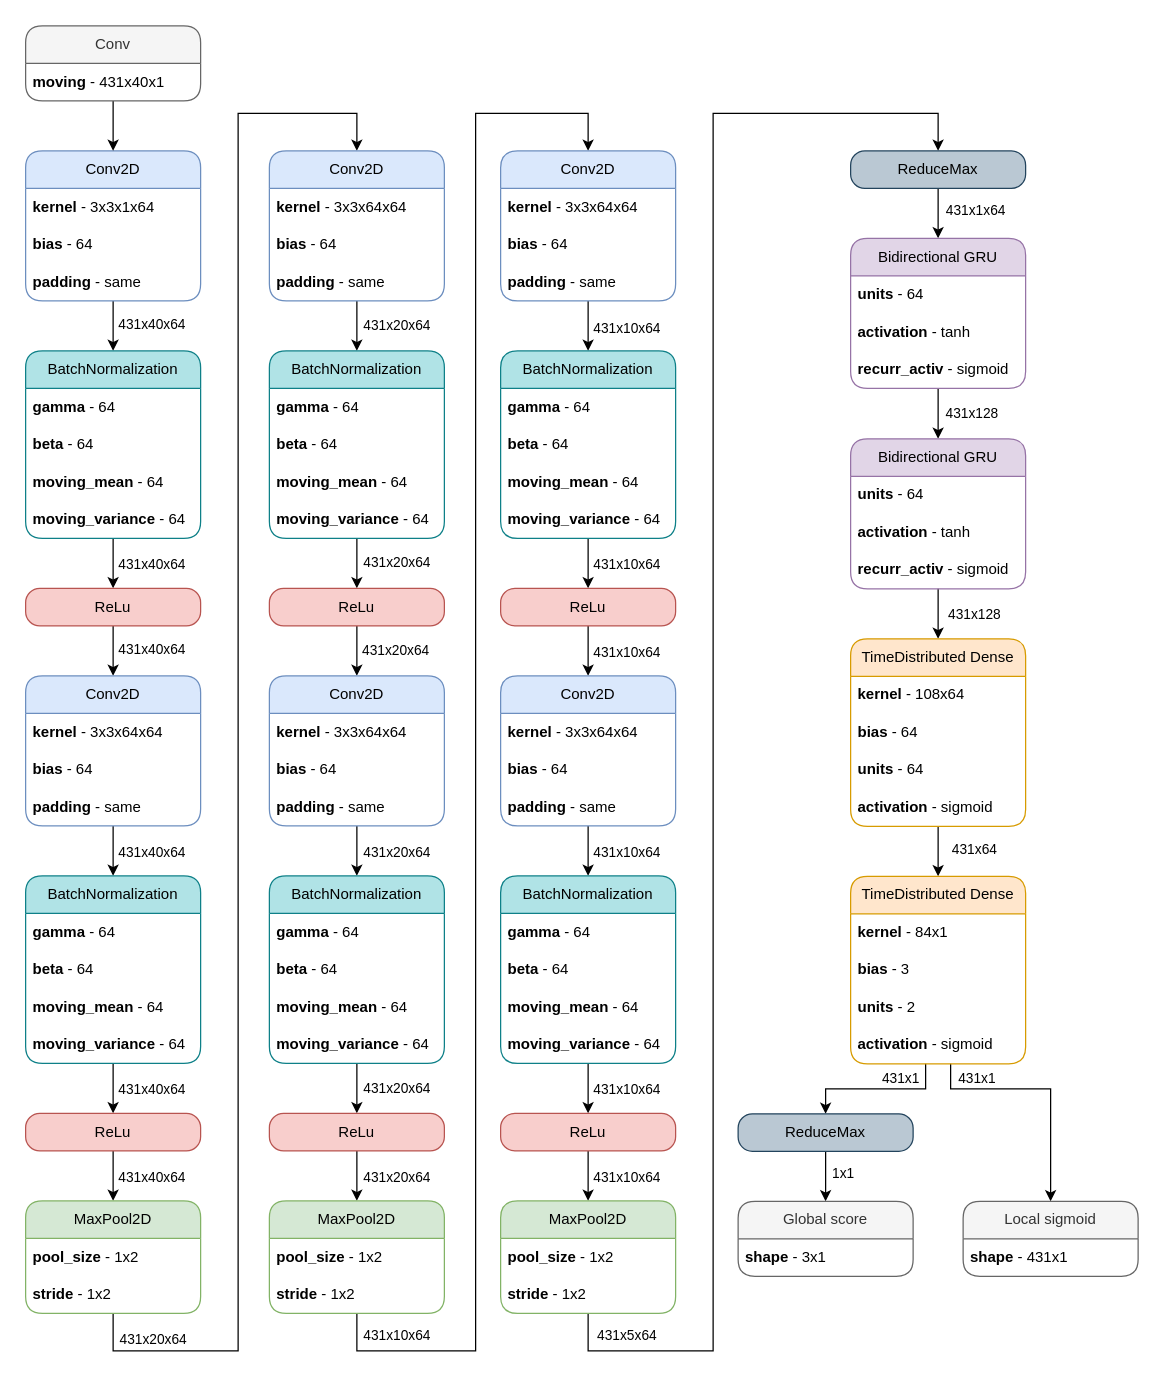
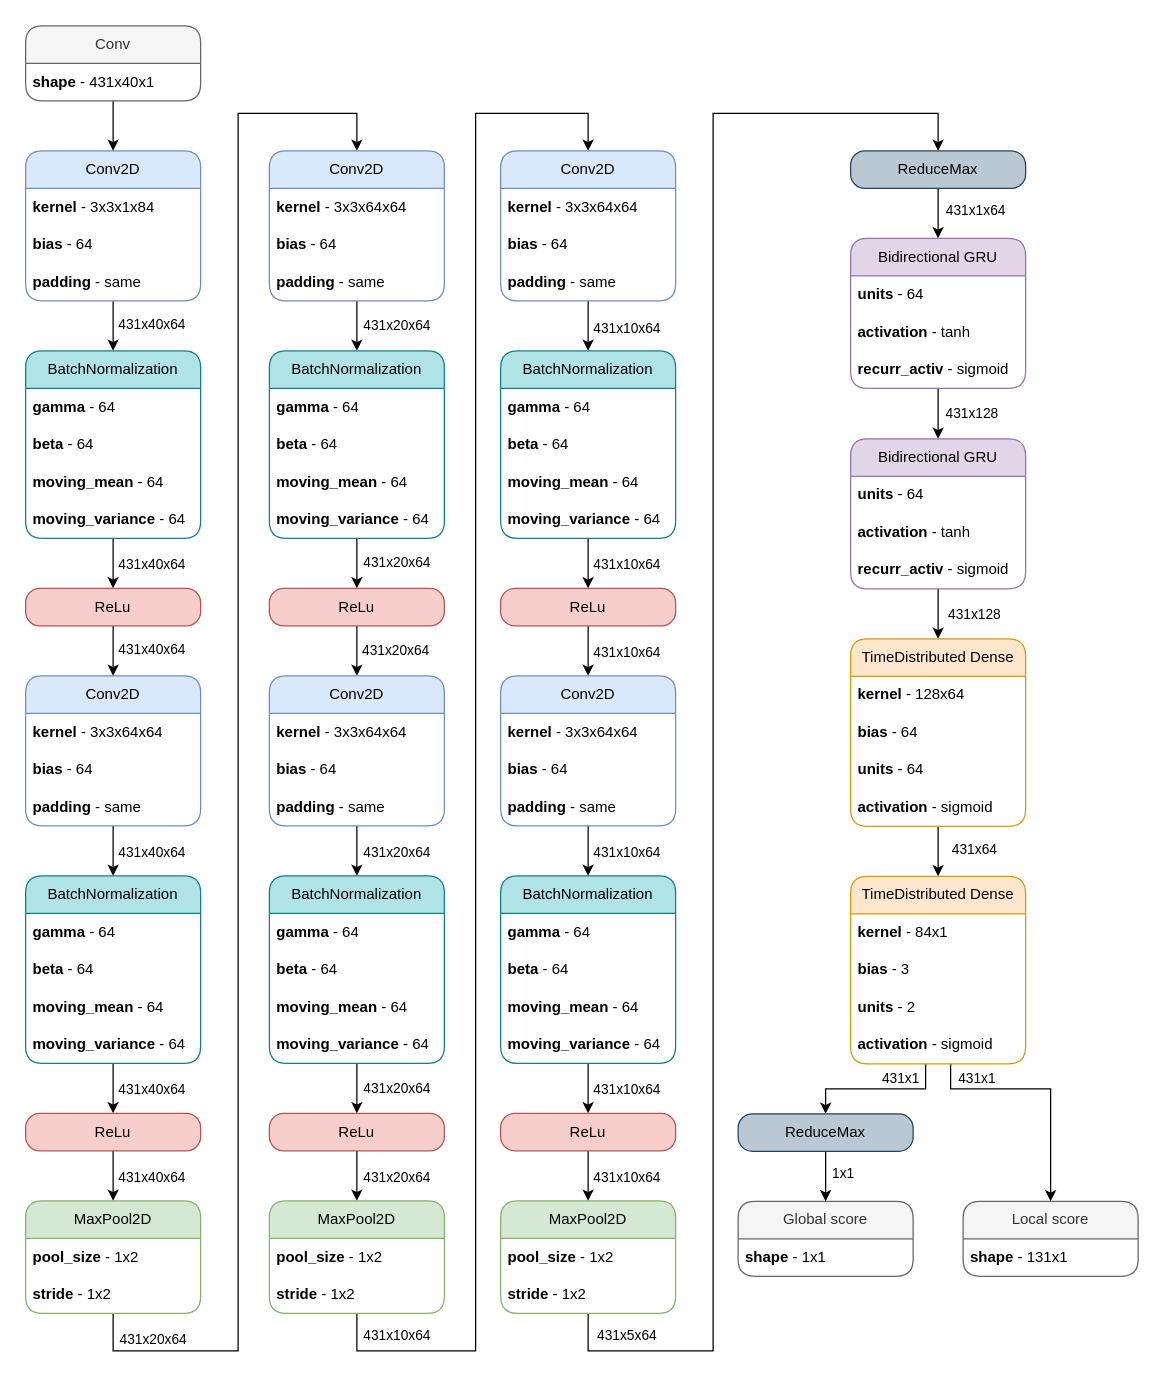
(99, 82) -> (96, 82)
(99, 207) -> (99, 207)
(915, 694) -> (915, 694)
(1051, 1219) -> (1051, 1219)
(788, 1257) -> (788, 1257)
(1021, 1257) -> (1021, 1257)
